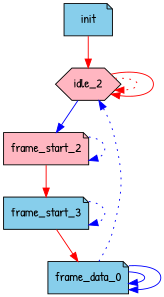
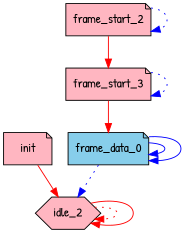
(88, 20) -> (28, 149)
(70, 113) -> none
(46, 213) -> (108, 84)
